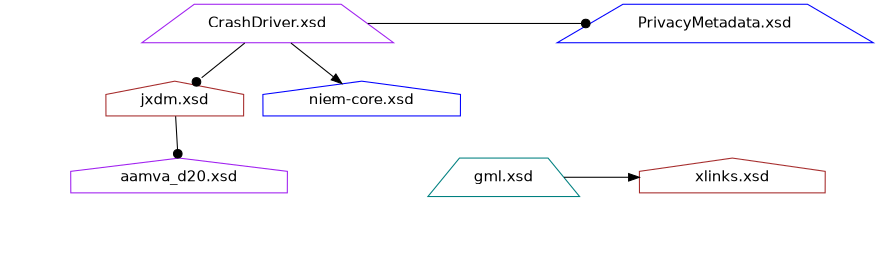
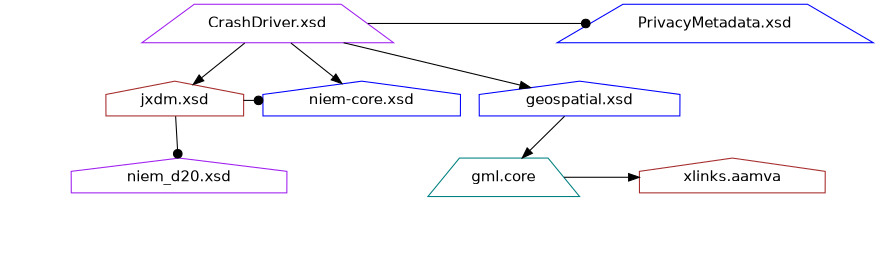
(223, 60) -> (223, 60)
none -> (249, 100)
none -> (580, 100)
(179, 177) -> (179, 177)
(504, 177) -> (504, 177)
(732, 177) -> (732, 177)
